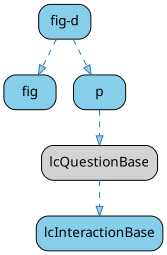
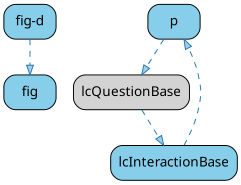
(80, 53) -> (200, 97)
